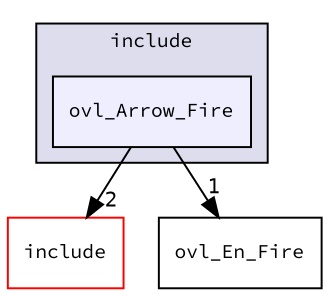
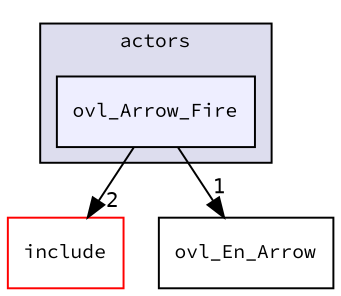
(152, 42) -> (156, 42)
(240, 253) -> (246, 253)
